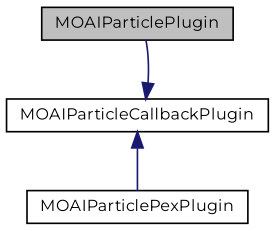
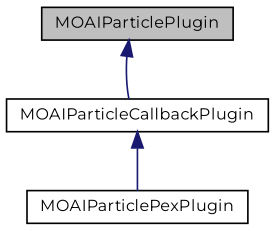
(148, 61) -> (127, 78)
